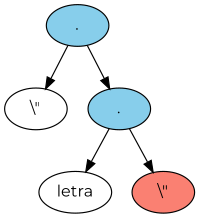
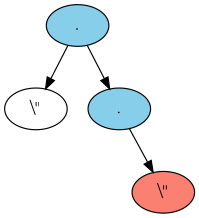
(75, 192) -> none
